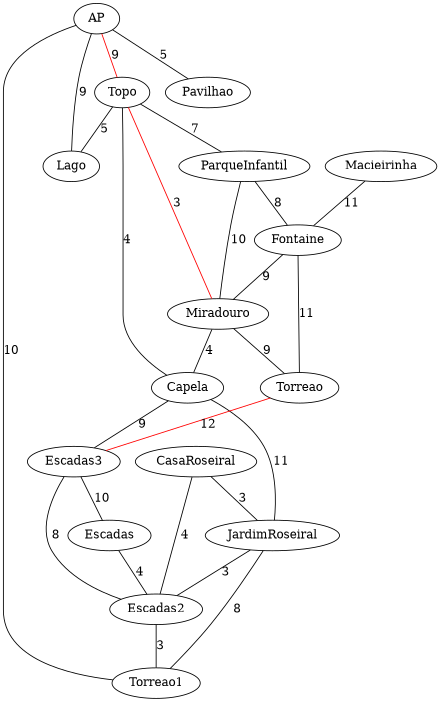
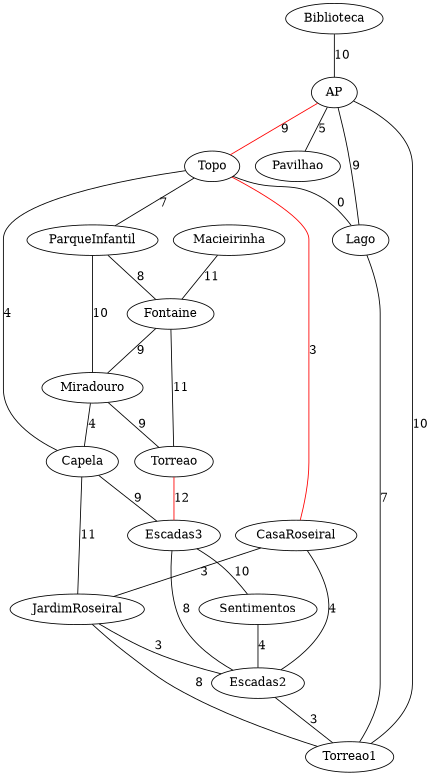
none -> (334, 19)
(104, 129) -> (341, 203)
(170, 203) -> (309, 329)
none -> (380, 500)
(109, 535) -> (258, 609)
